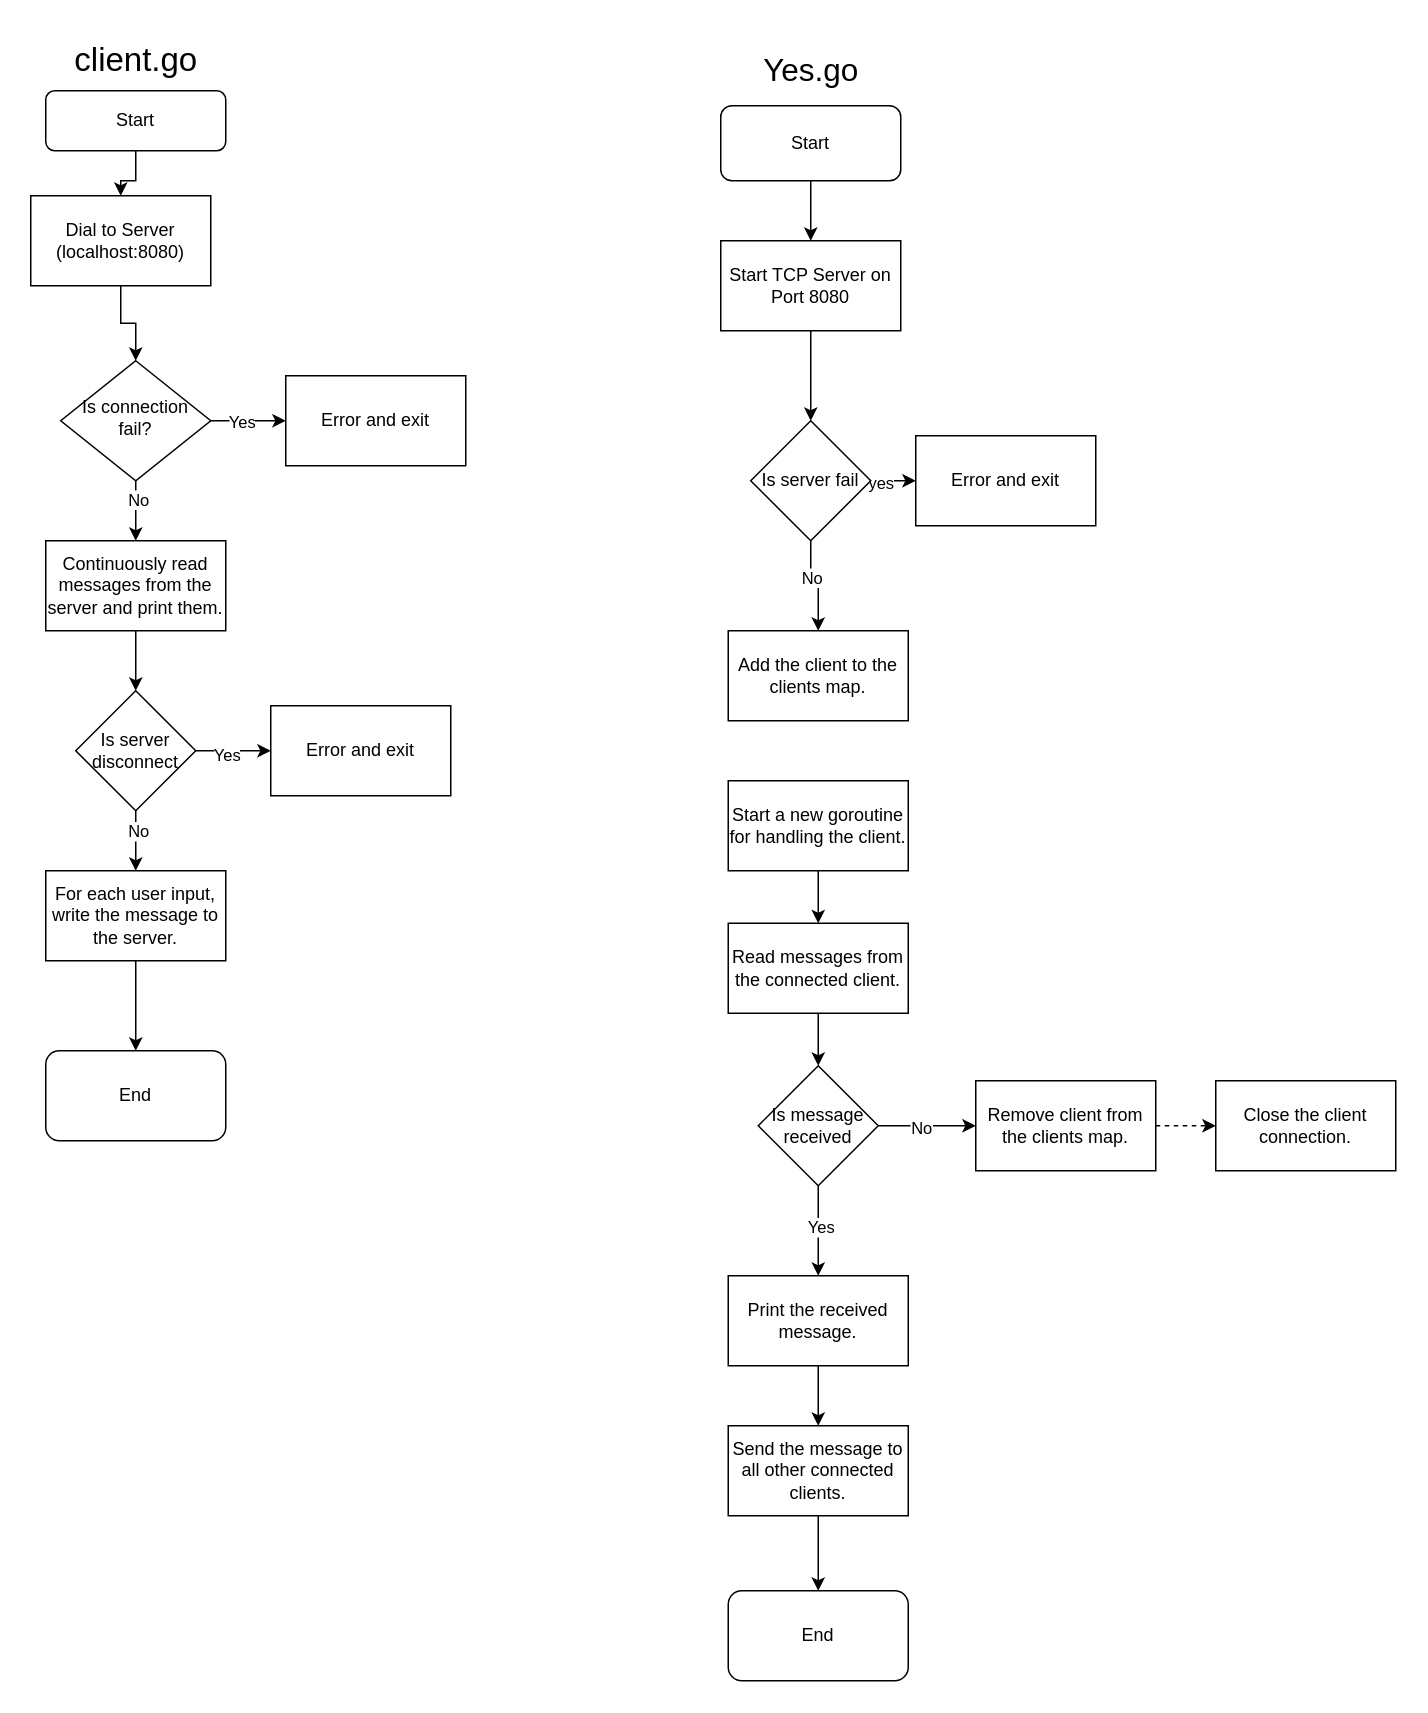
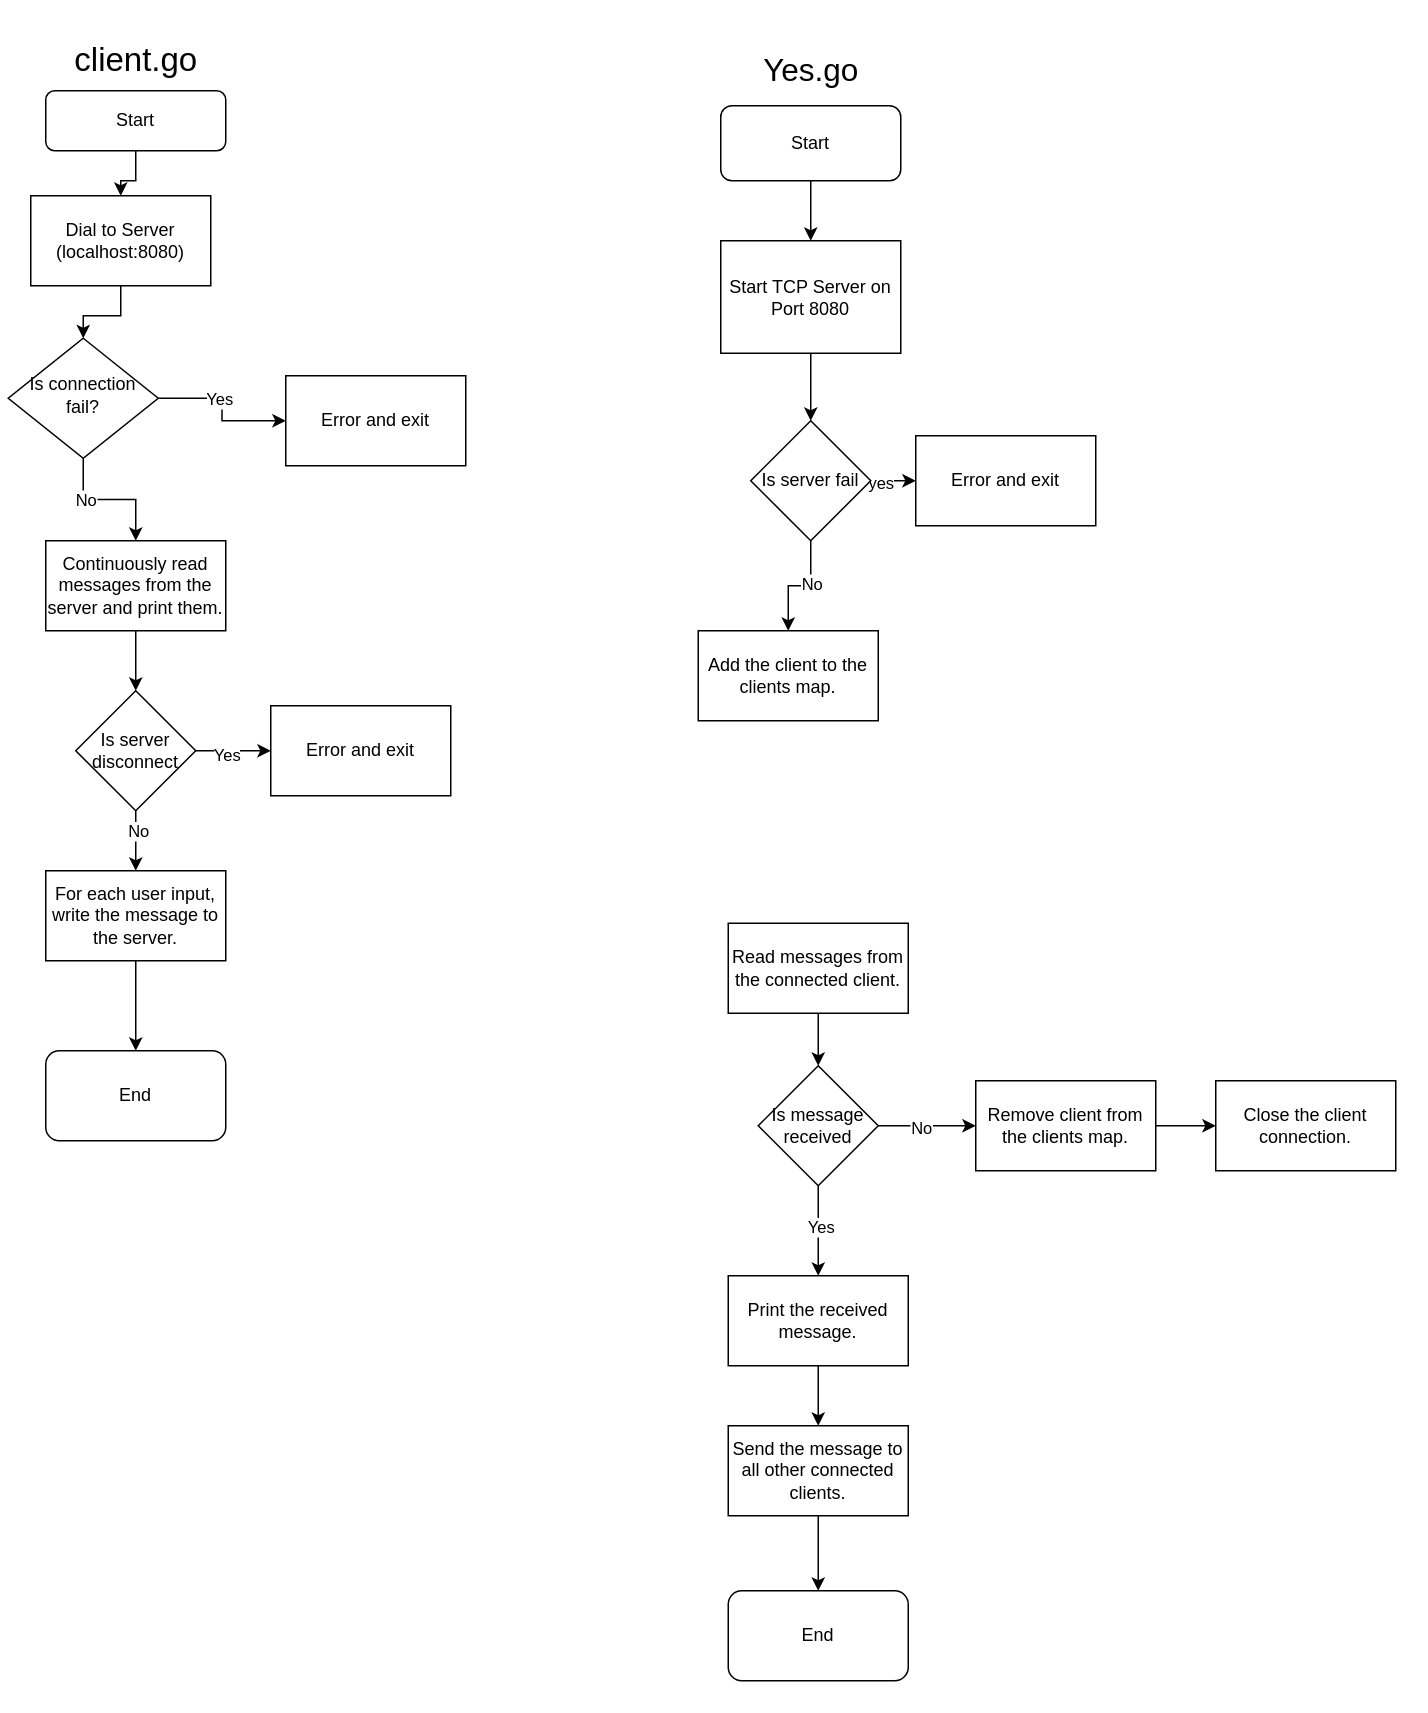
(811, 286) -> (811, 297)
(136, 421) -> (83, 398)
(818, 676) -> (788, 676)
(818, 826) -> none
(818, 899) -> none
(1180, 1126) -> (1180, 1126)
